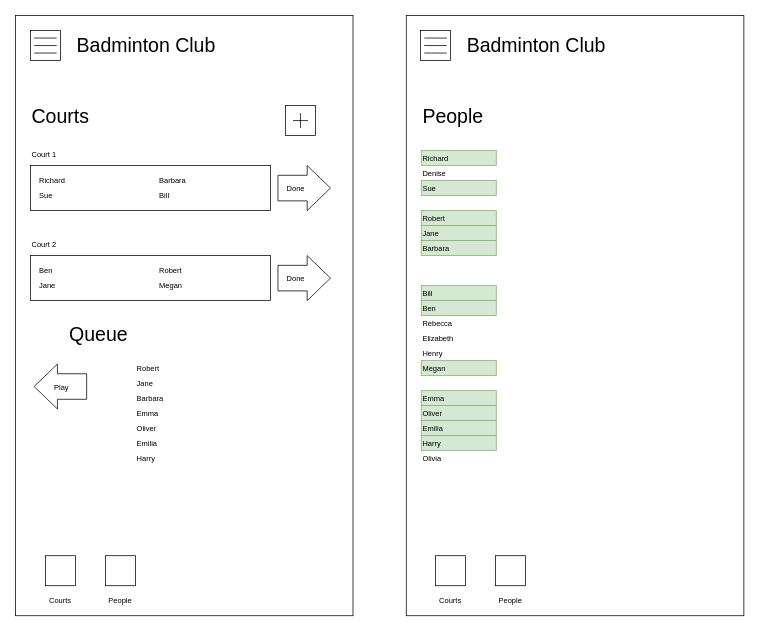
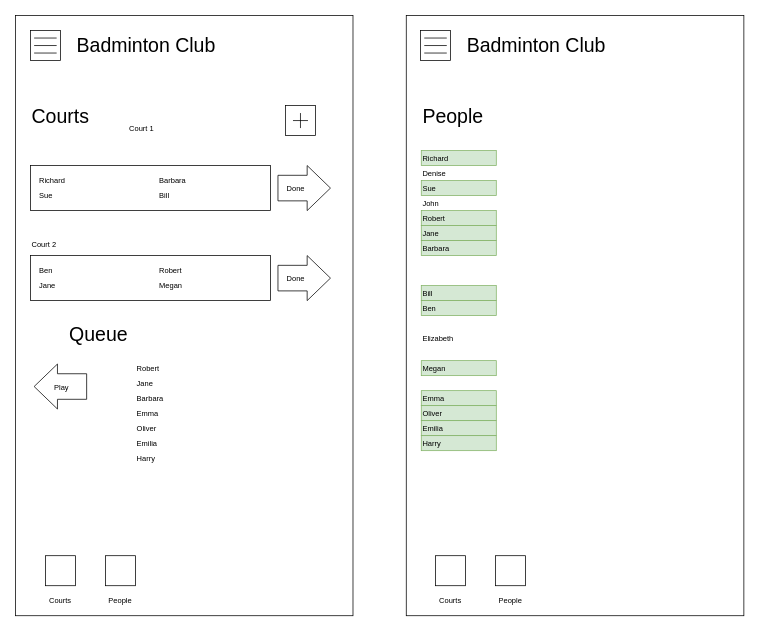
(75, 154) -> (173, 128)
none -> (459, 203)
(459, 323) -> none
(459, 353) -> none
(459, 458) -> none
